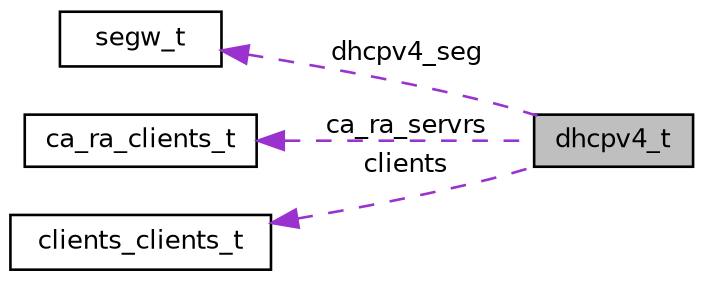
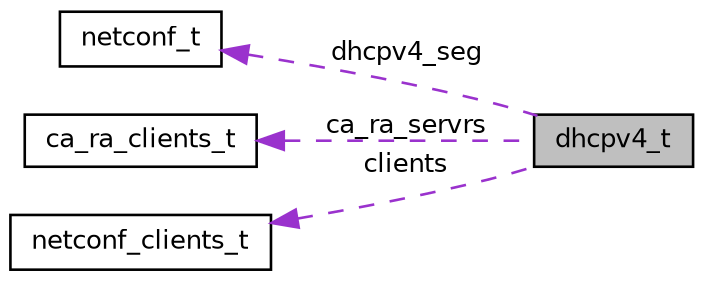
(141, 39) -> (141, 39)
(141, 242) -> (141, 242)
